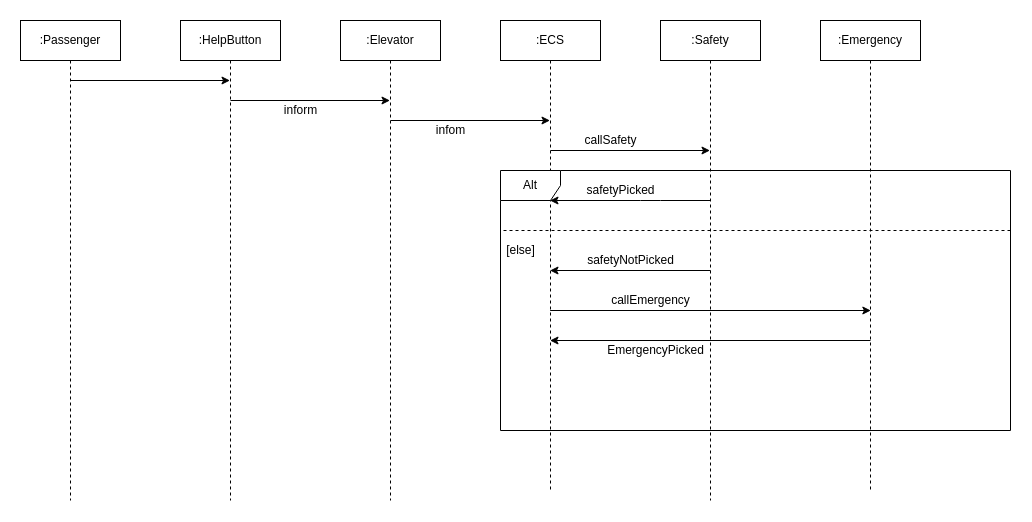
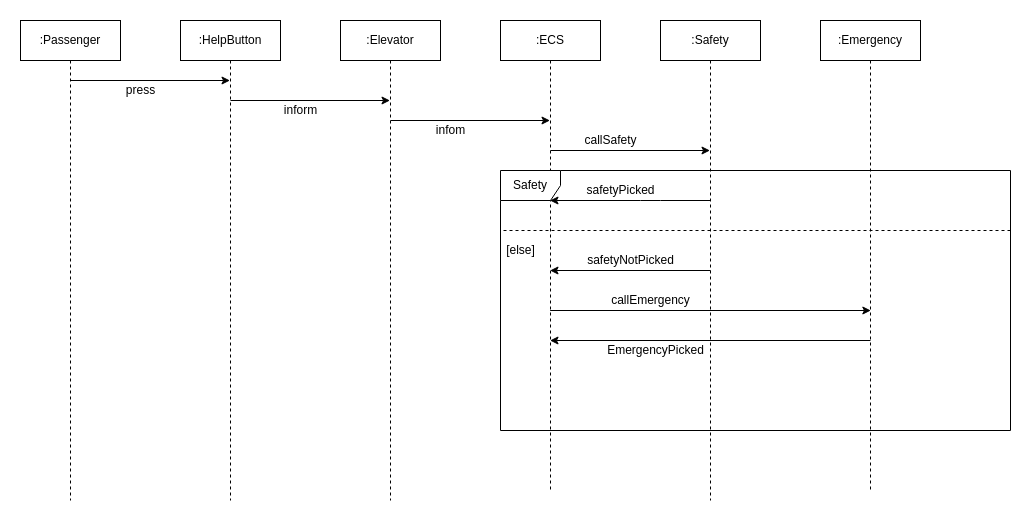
none -> (141, 91)
(531, 186) -> (531, 186)
